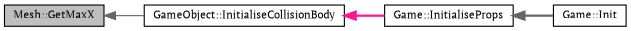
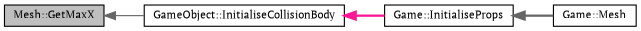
(590, 16) -> (595, 16)
